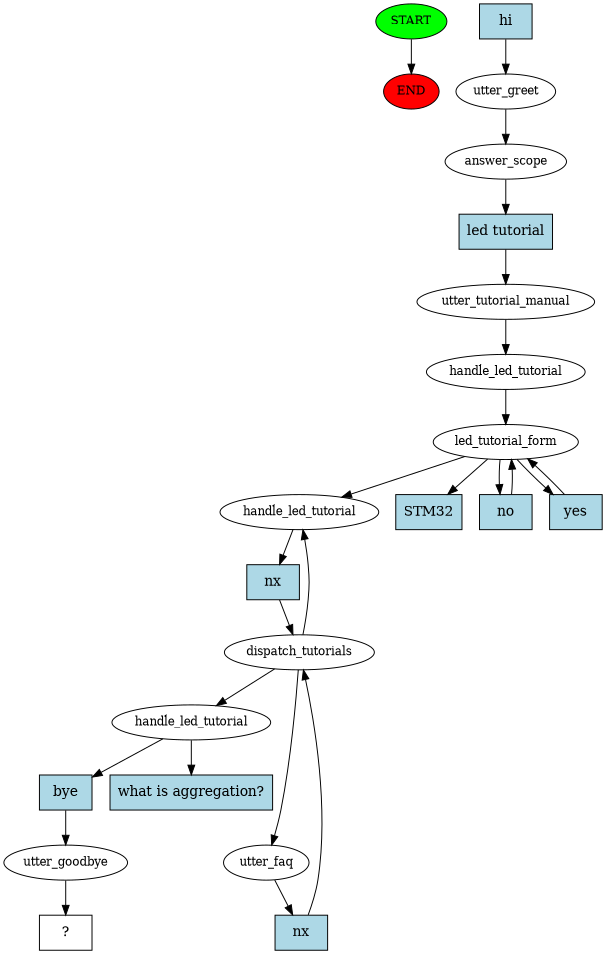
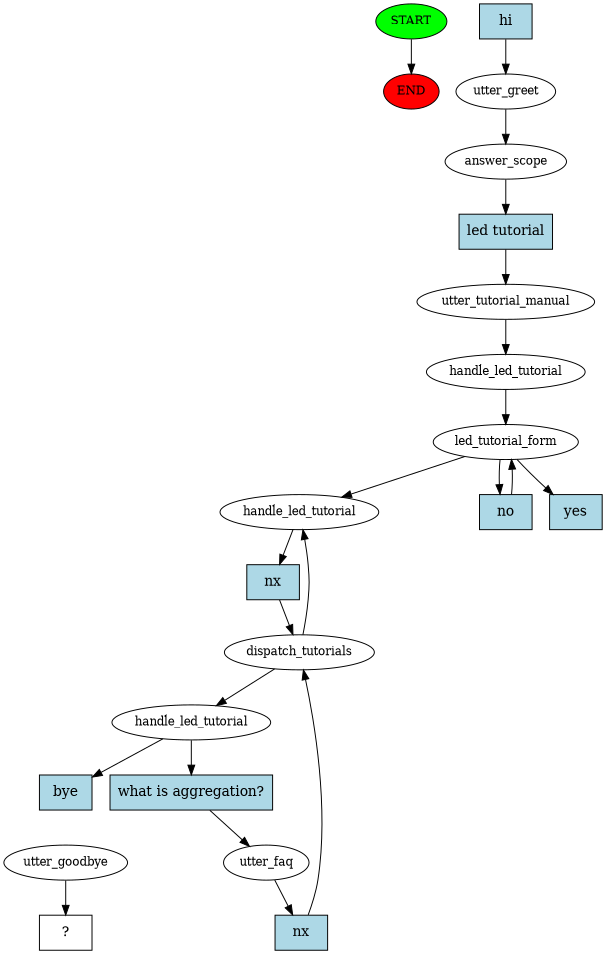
(550, 480) -> none
(429, 512) -> none
(290, 753) -> (226, 825)
(66, 823) -> none
